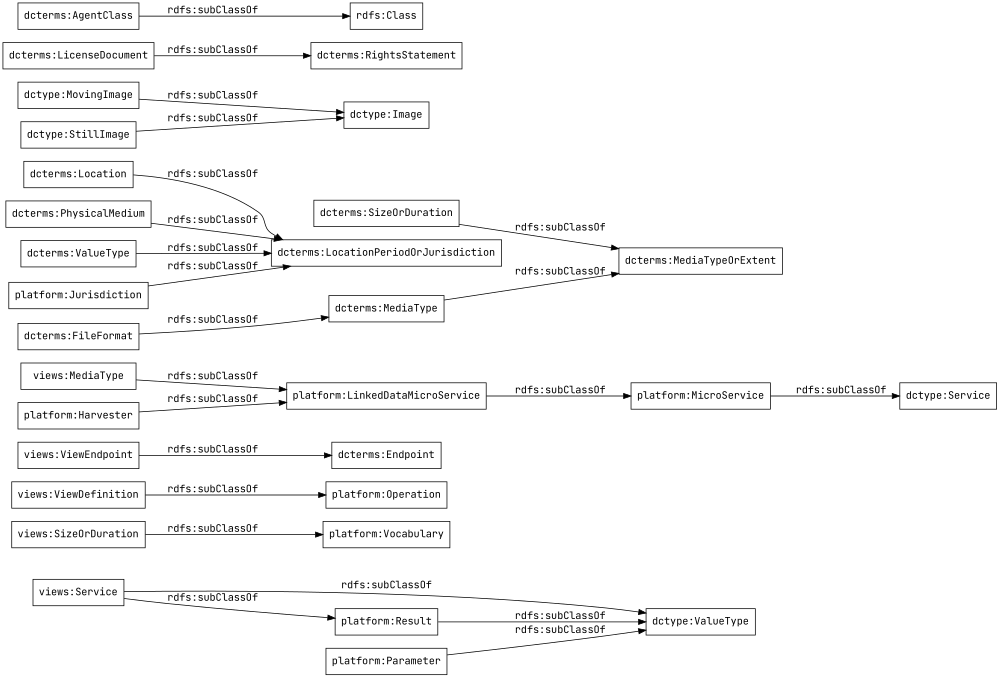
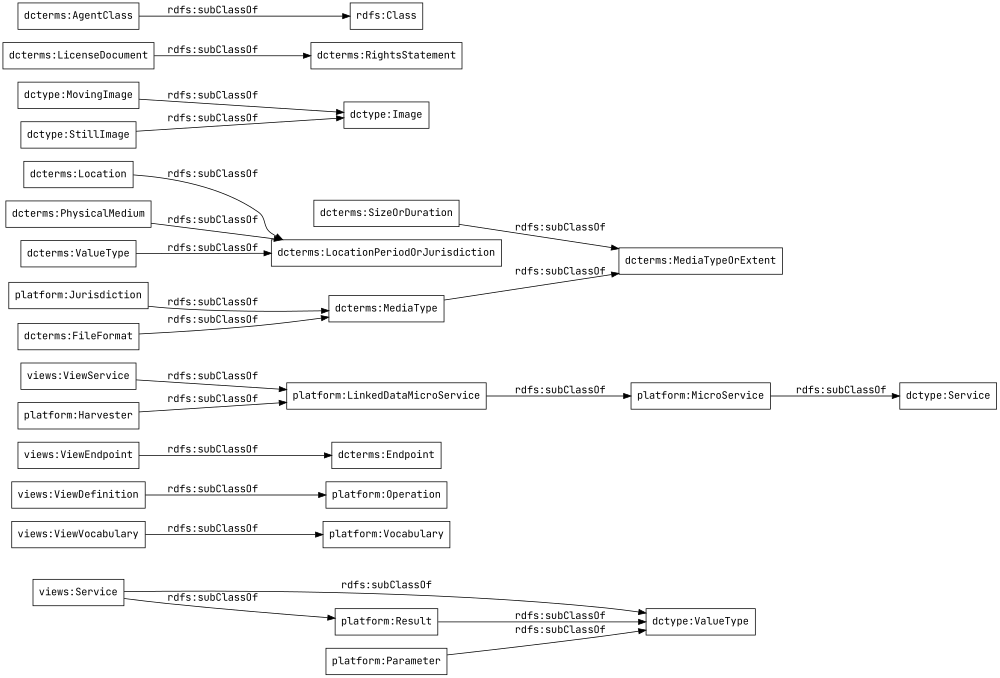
(216, 277) -> (235, 311)
(78, 376) -> (78, 376)
(78, 535) -> (78, 535)
